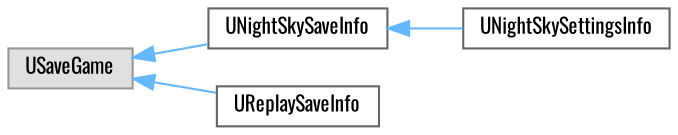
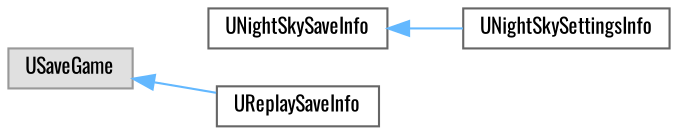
(181, 49) -> none
